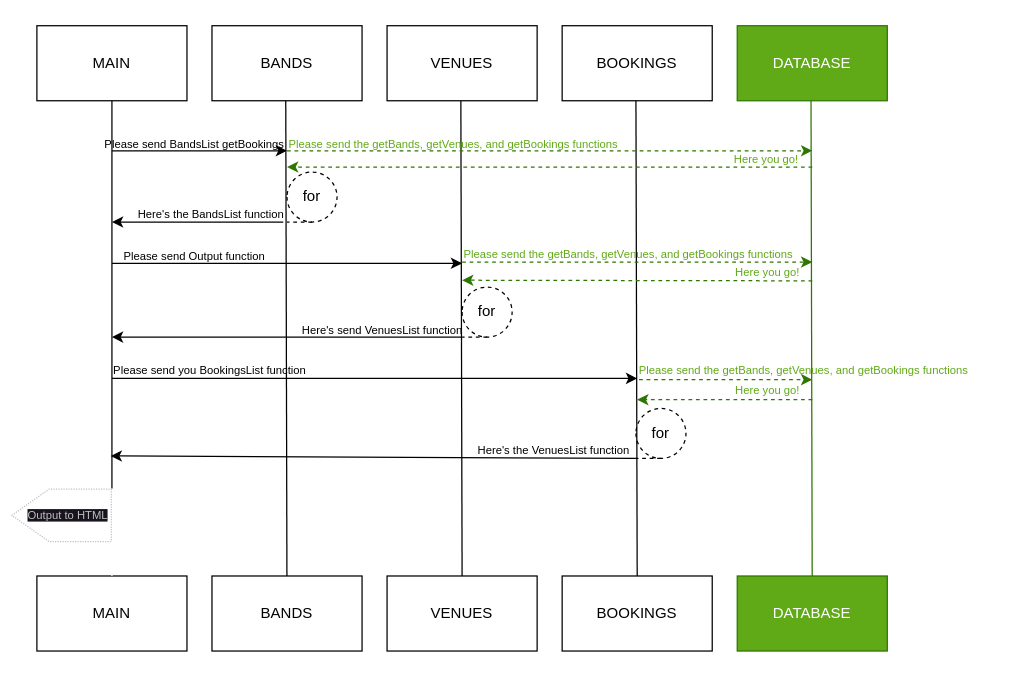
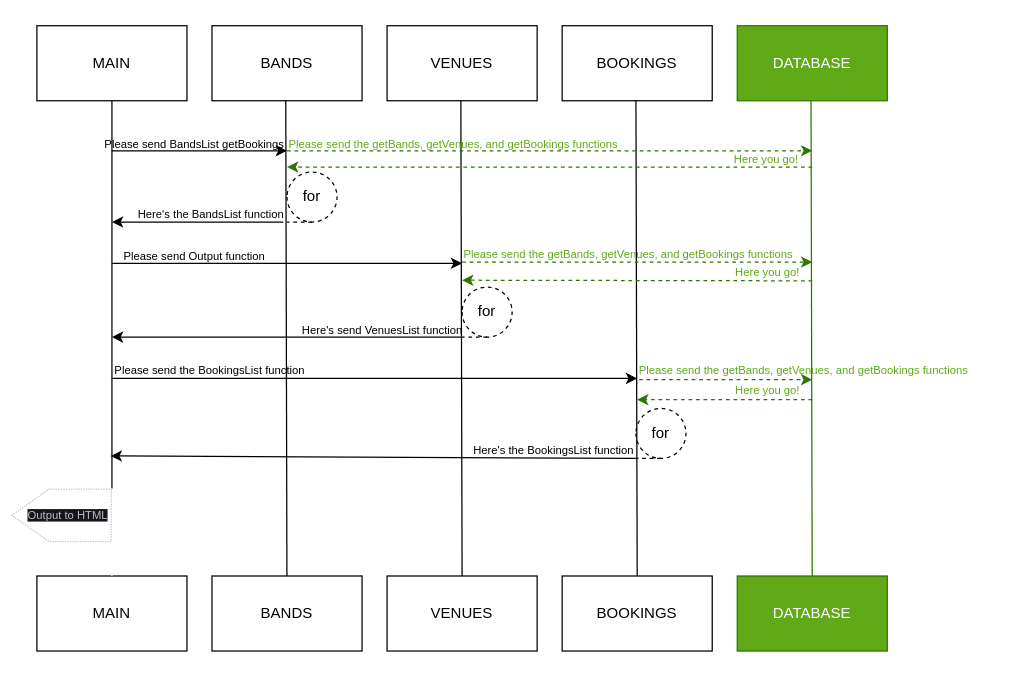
(210, 371) -> (210, 371)
(554, 449) -> (554, 449)
